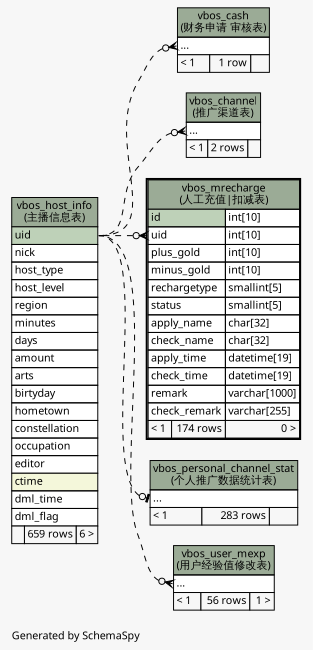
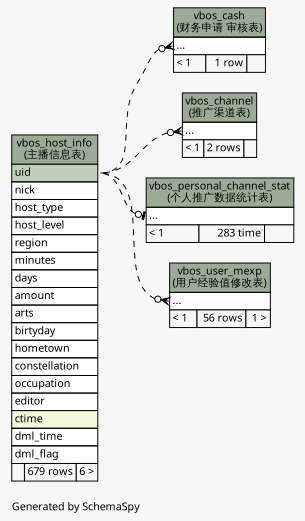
(223, 309) -> none
(243, 516) -> (240, 233)
(50, 534) -> (50, 472)
